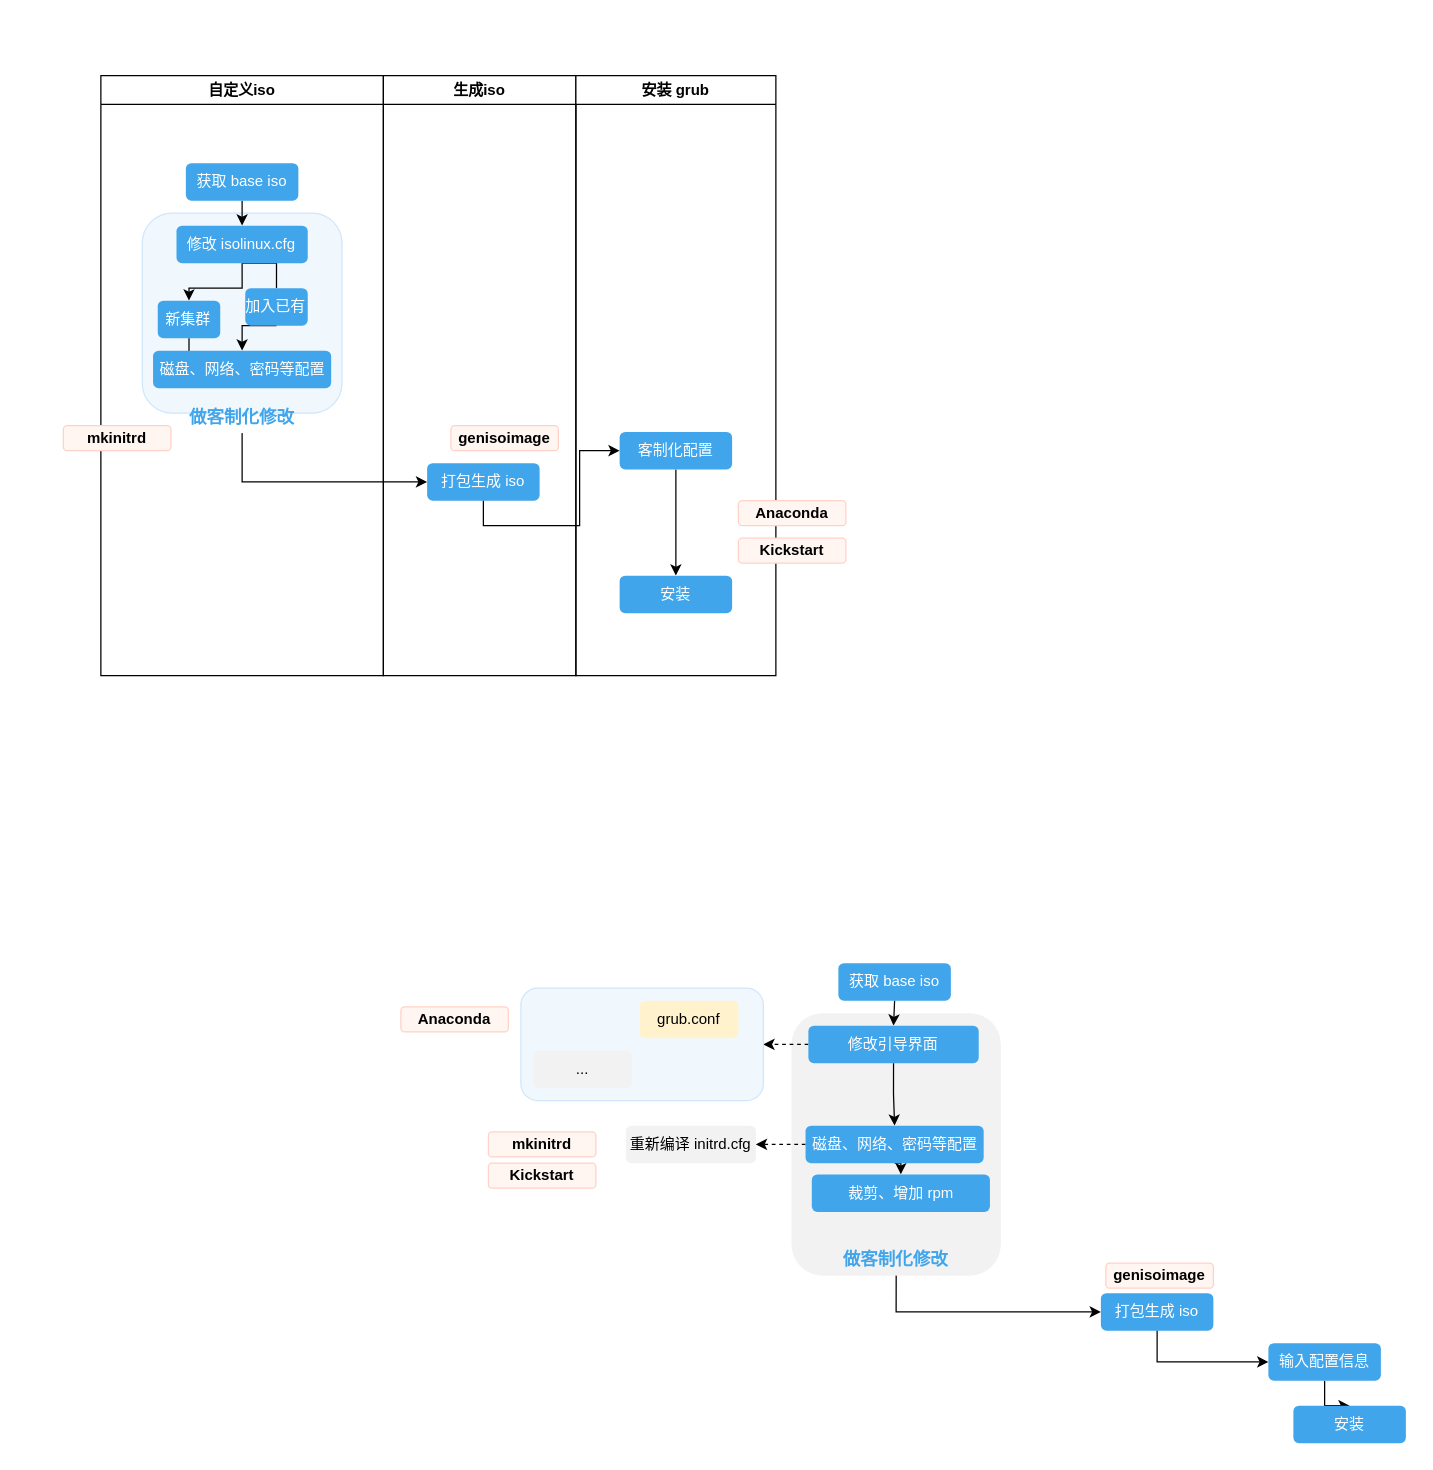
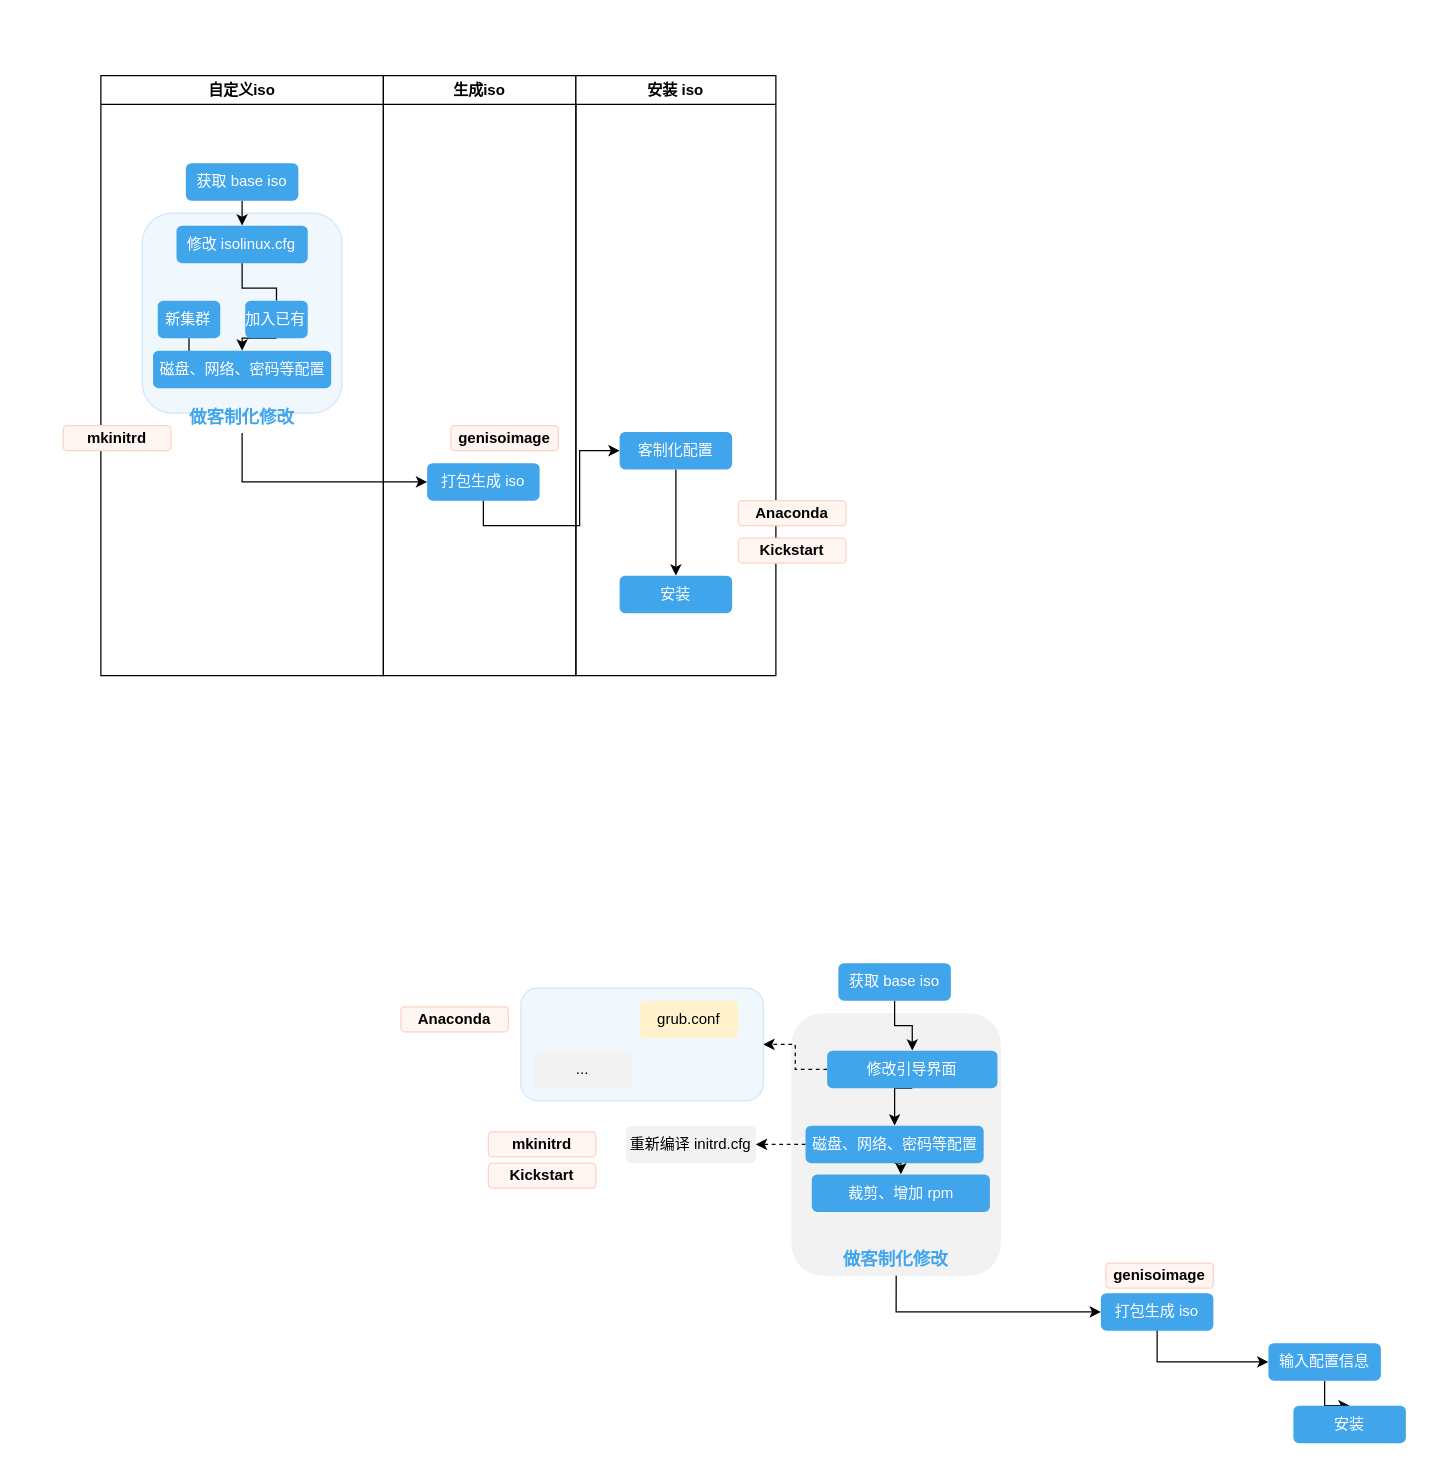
(676, 91) -> (676, 91)
(212, 288) -> none
(276, 307) -> (276, 319)
(893, 1044) -> (912, 1069)
